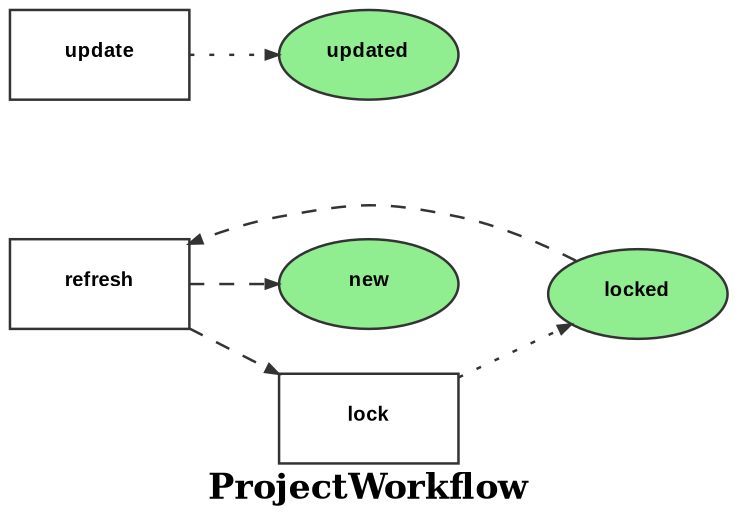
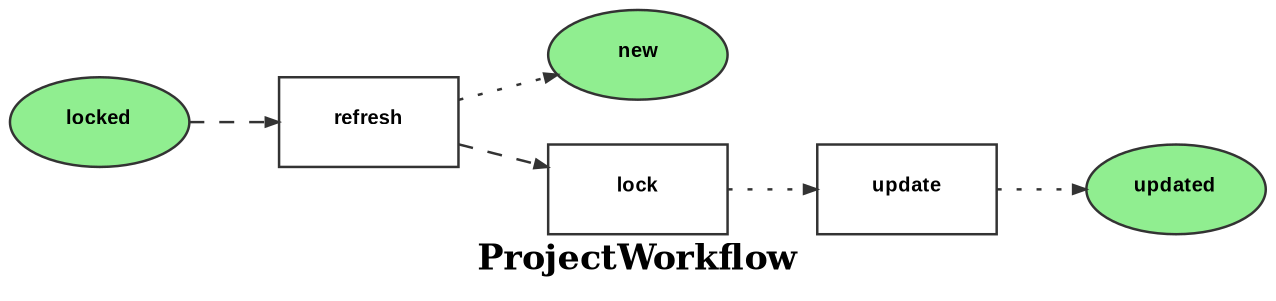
(227, 284) -> (502, 89)
(509, 354) -> (766, 189)
